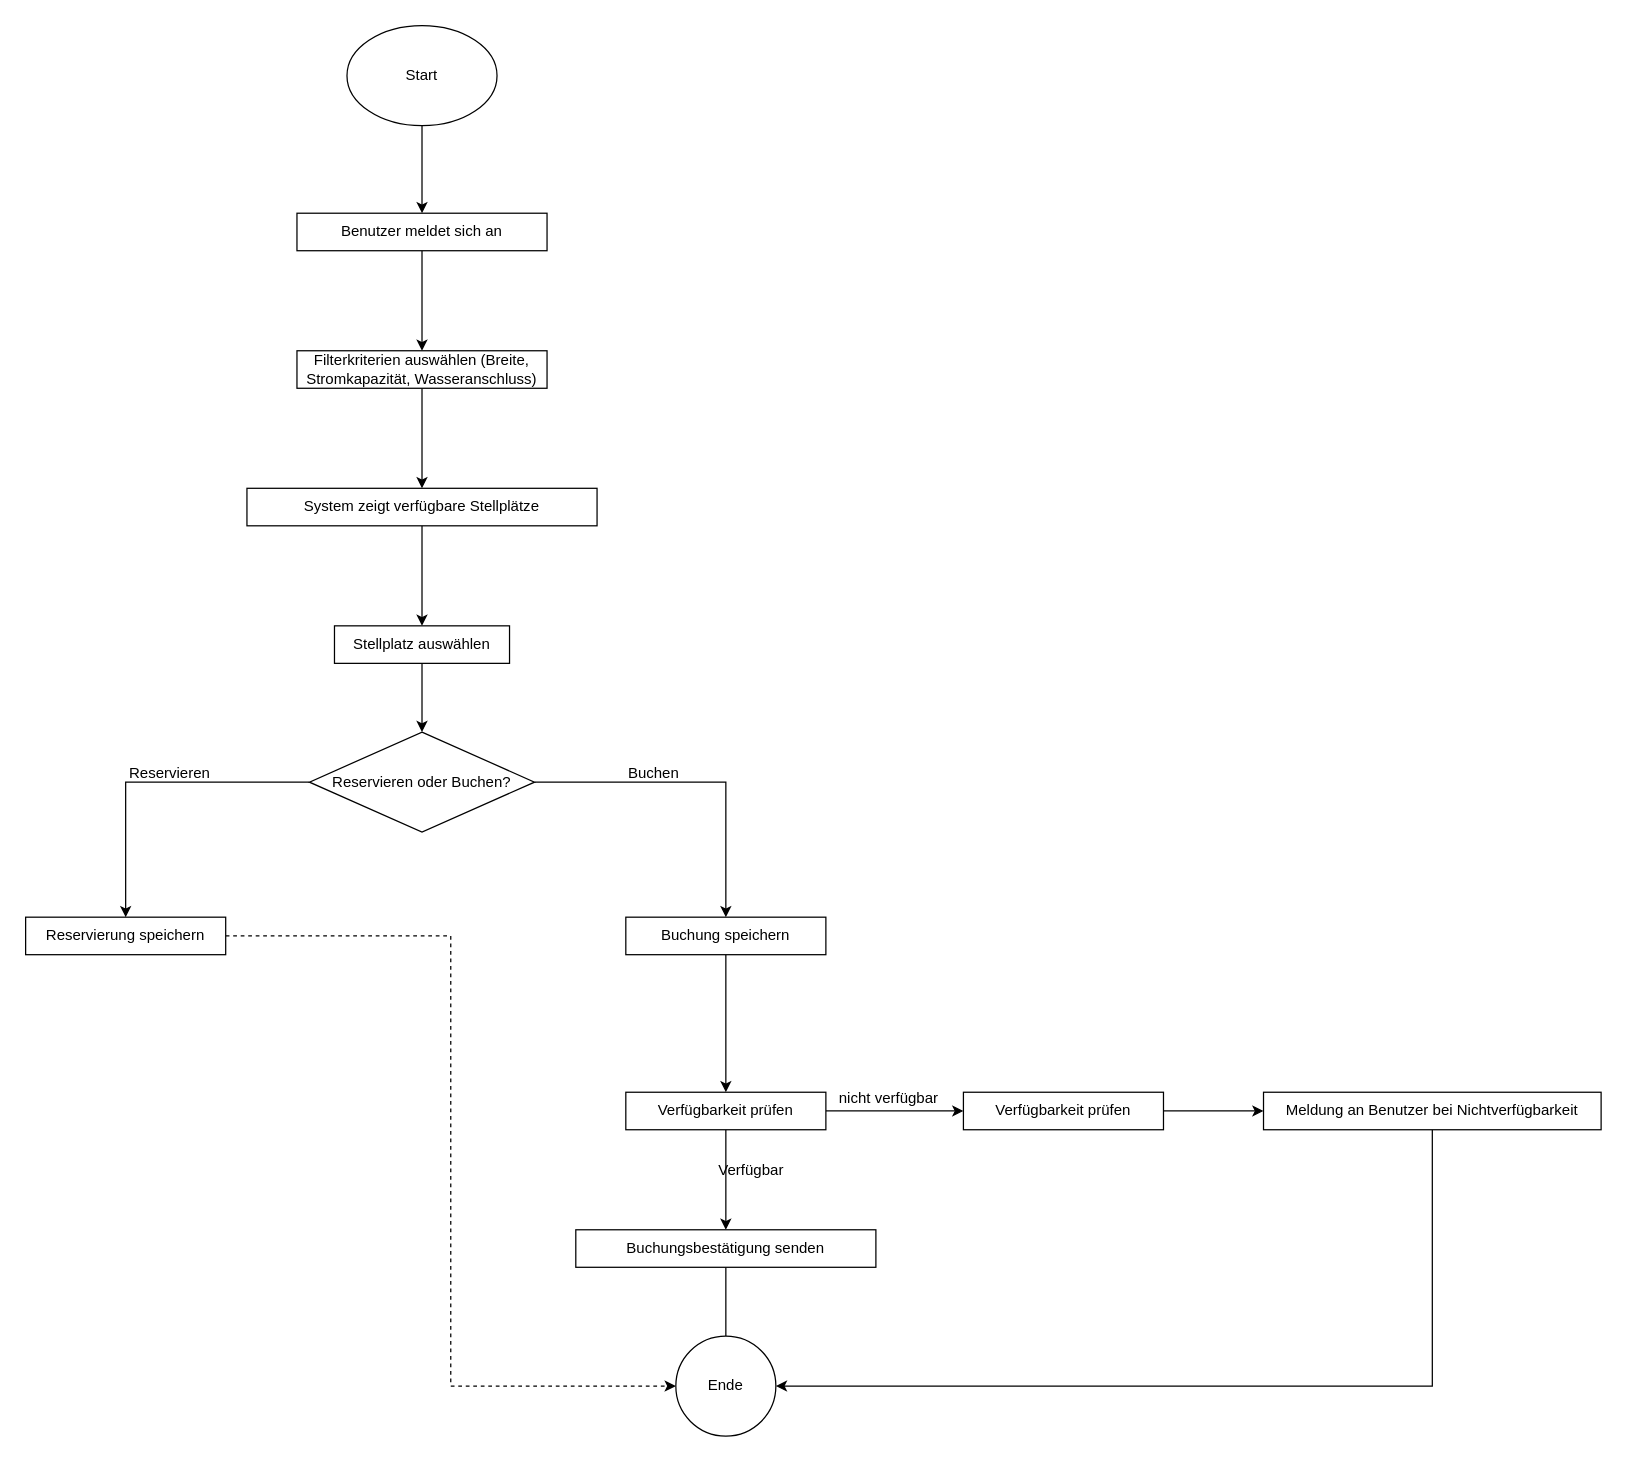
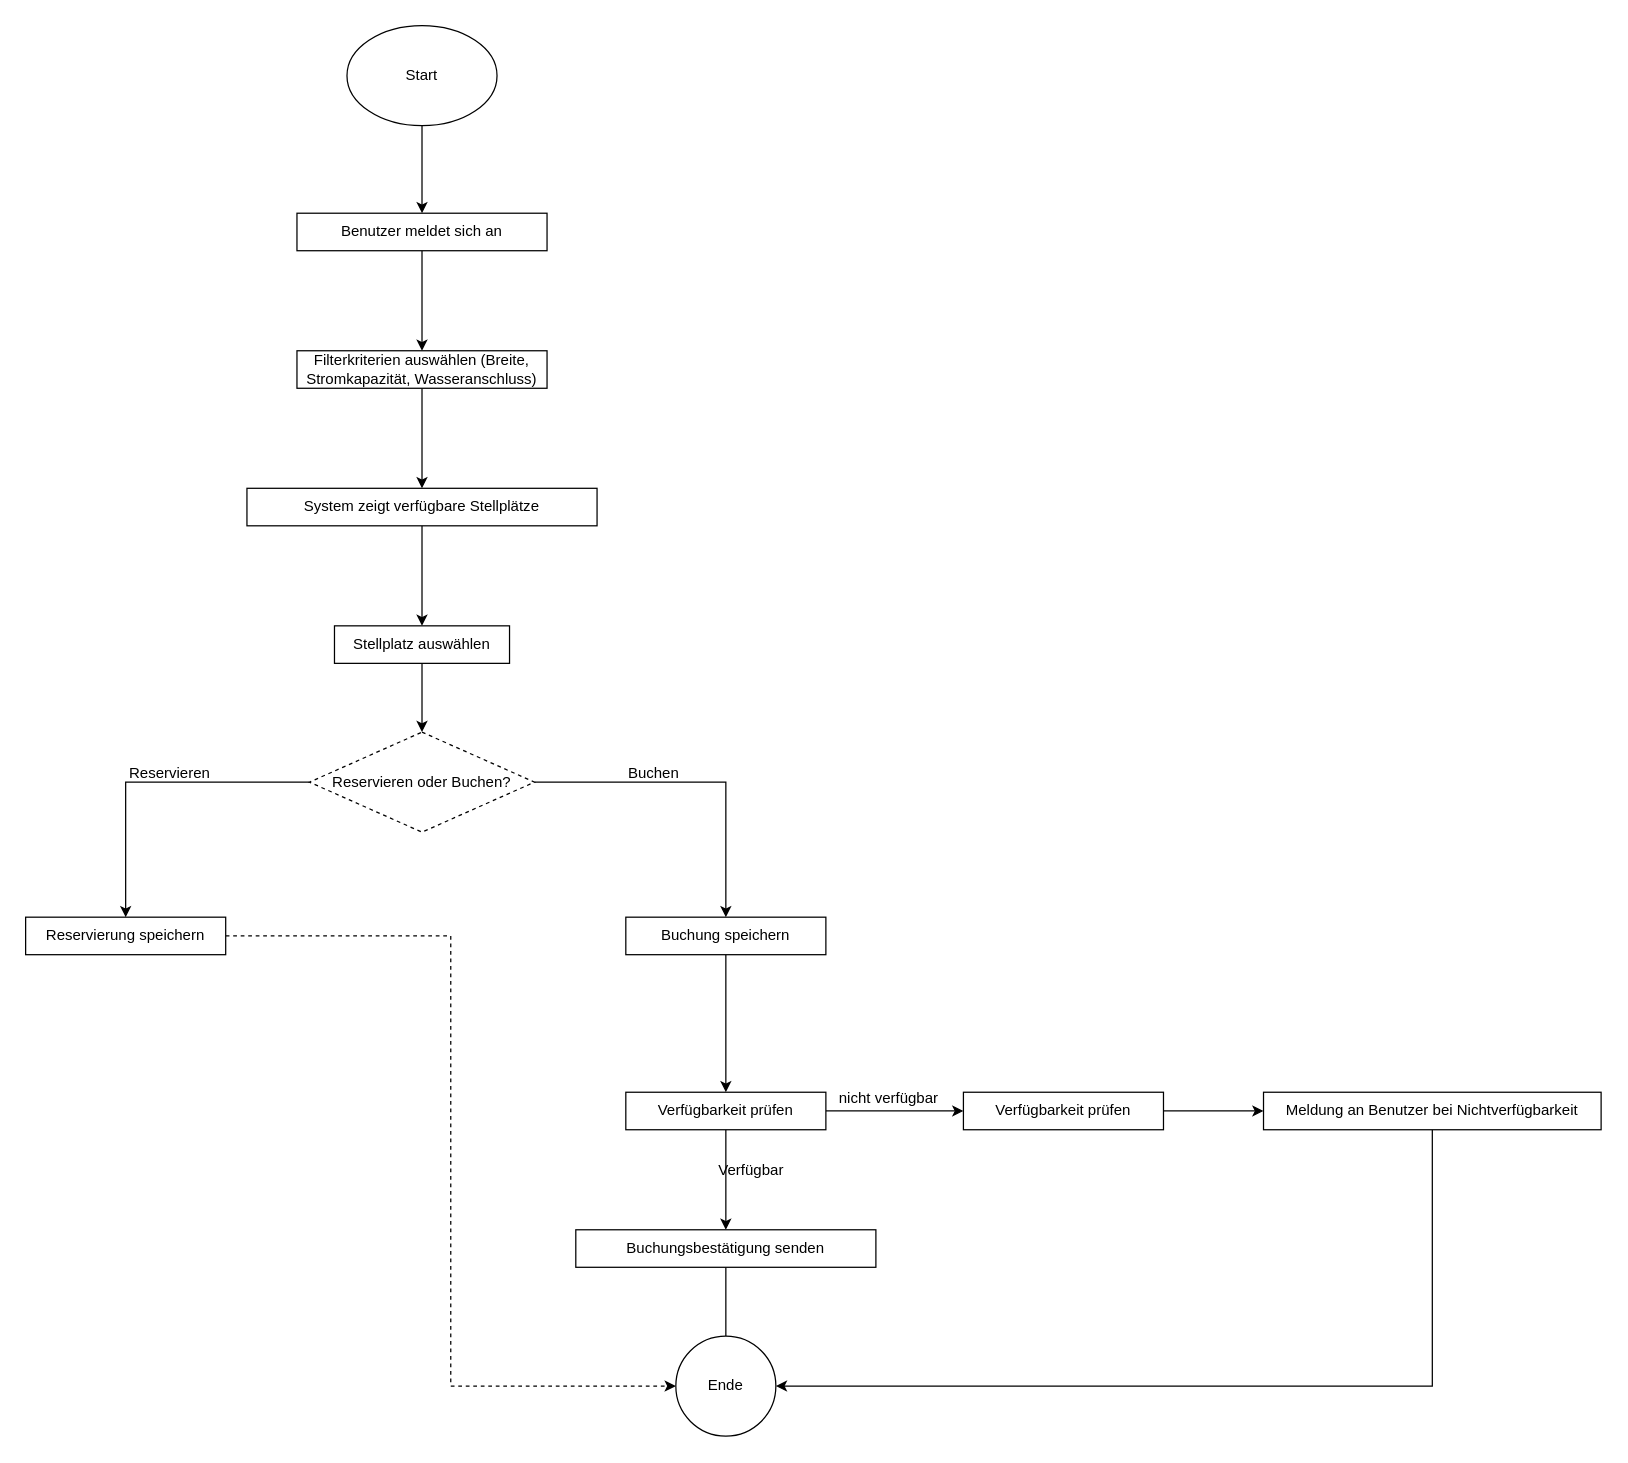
(422, 782) -> (422, 782)
